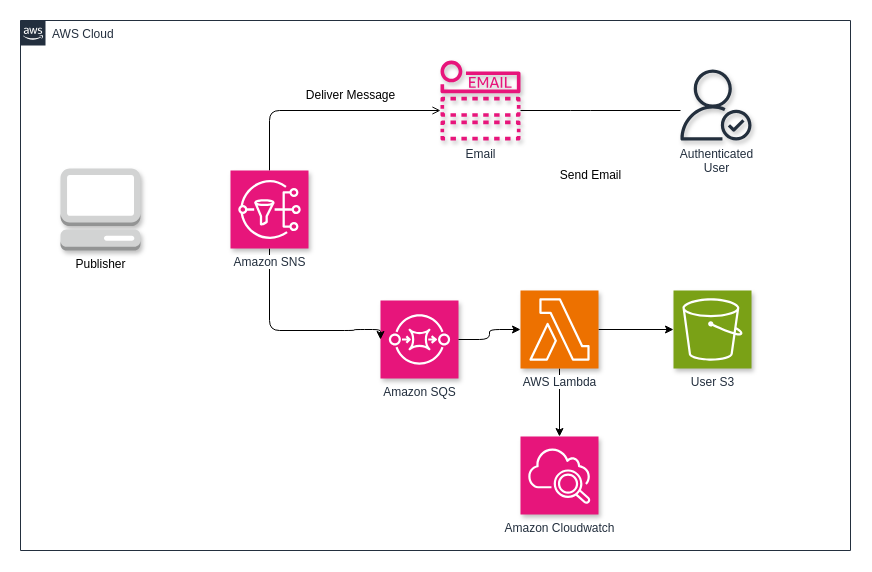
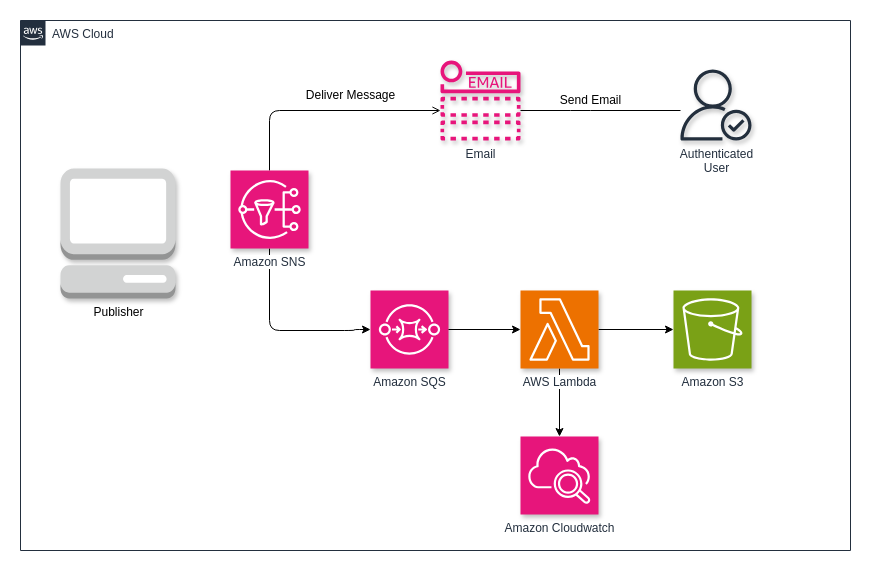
(591, 176) -> (591, 101)
(101, 210) -> (118, 234)
(420, 340) -> (410, 330)
(713, 383) -> (713, 383)
